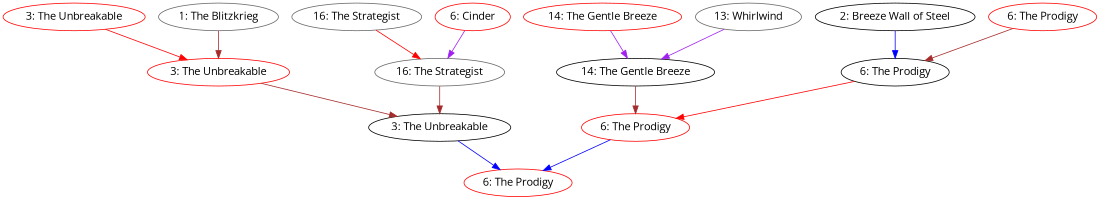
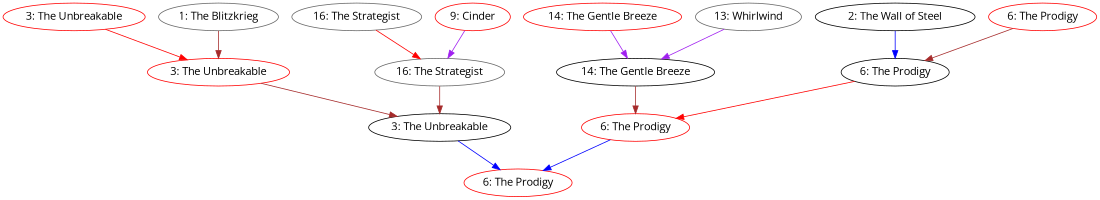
(473, 17) -> (473, 17)
(895, 17) -> (895, 17)
